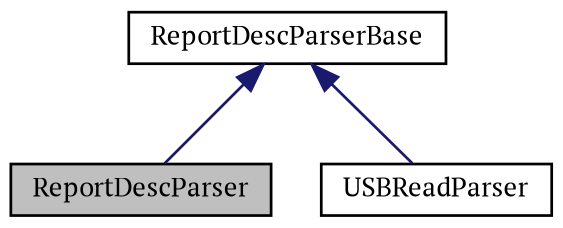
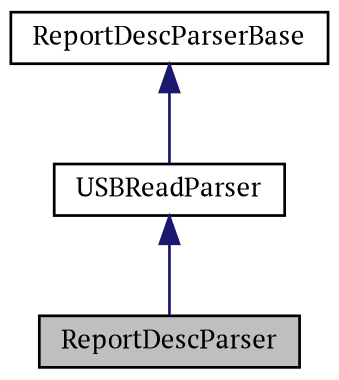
(204, 124) -> (169, 280)
